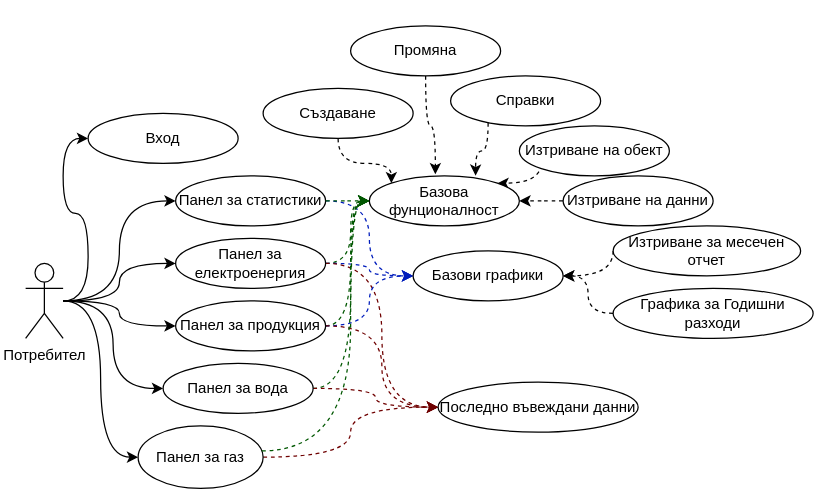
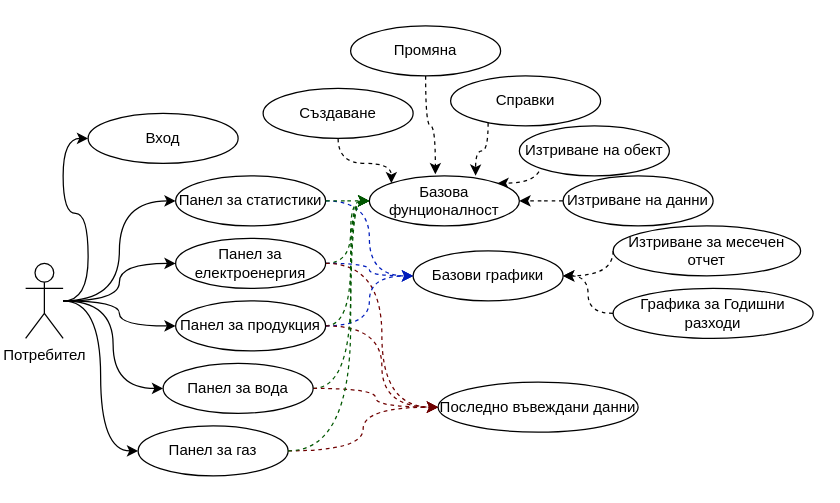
(201, 457) -> (213, 451)
